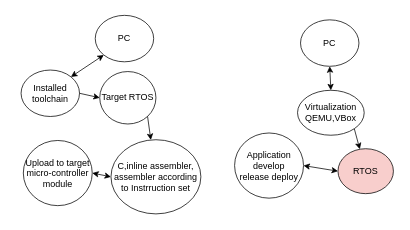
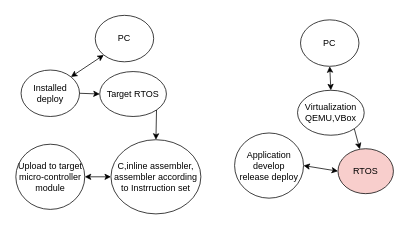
(50, 93) -> (50, 93)
(128, 98) -> (133, 94)
(57, 173) -> (50, 177)
